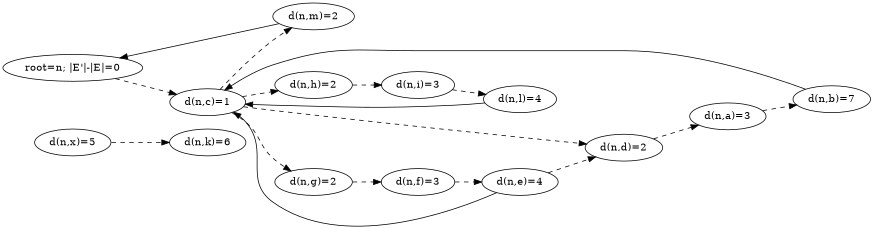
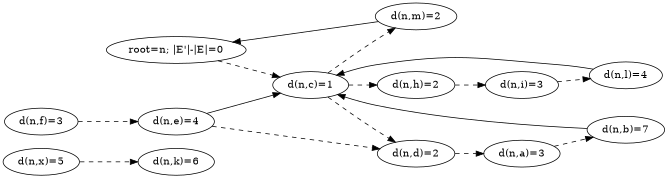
(314, 182) -> none
